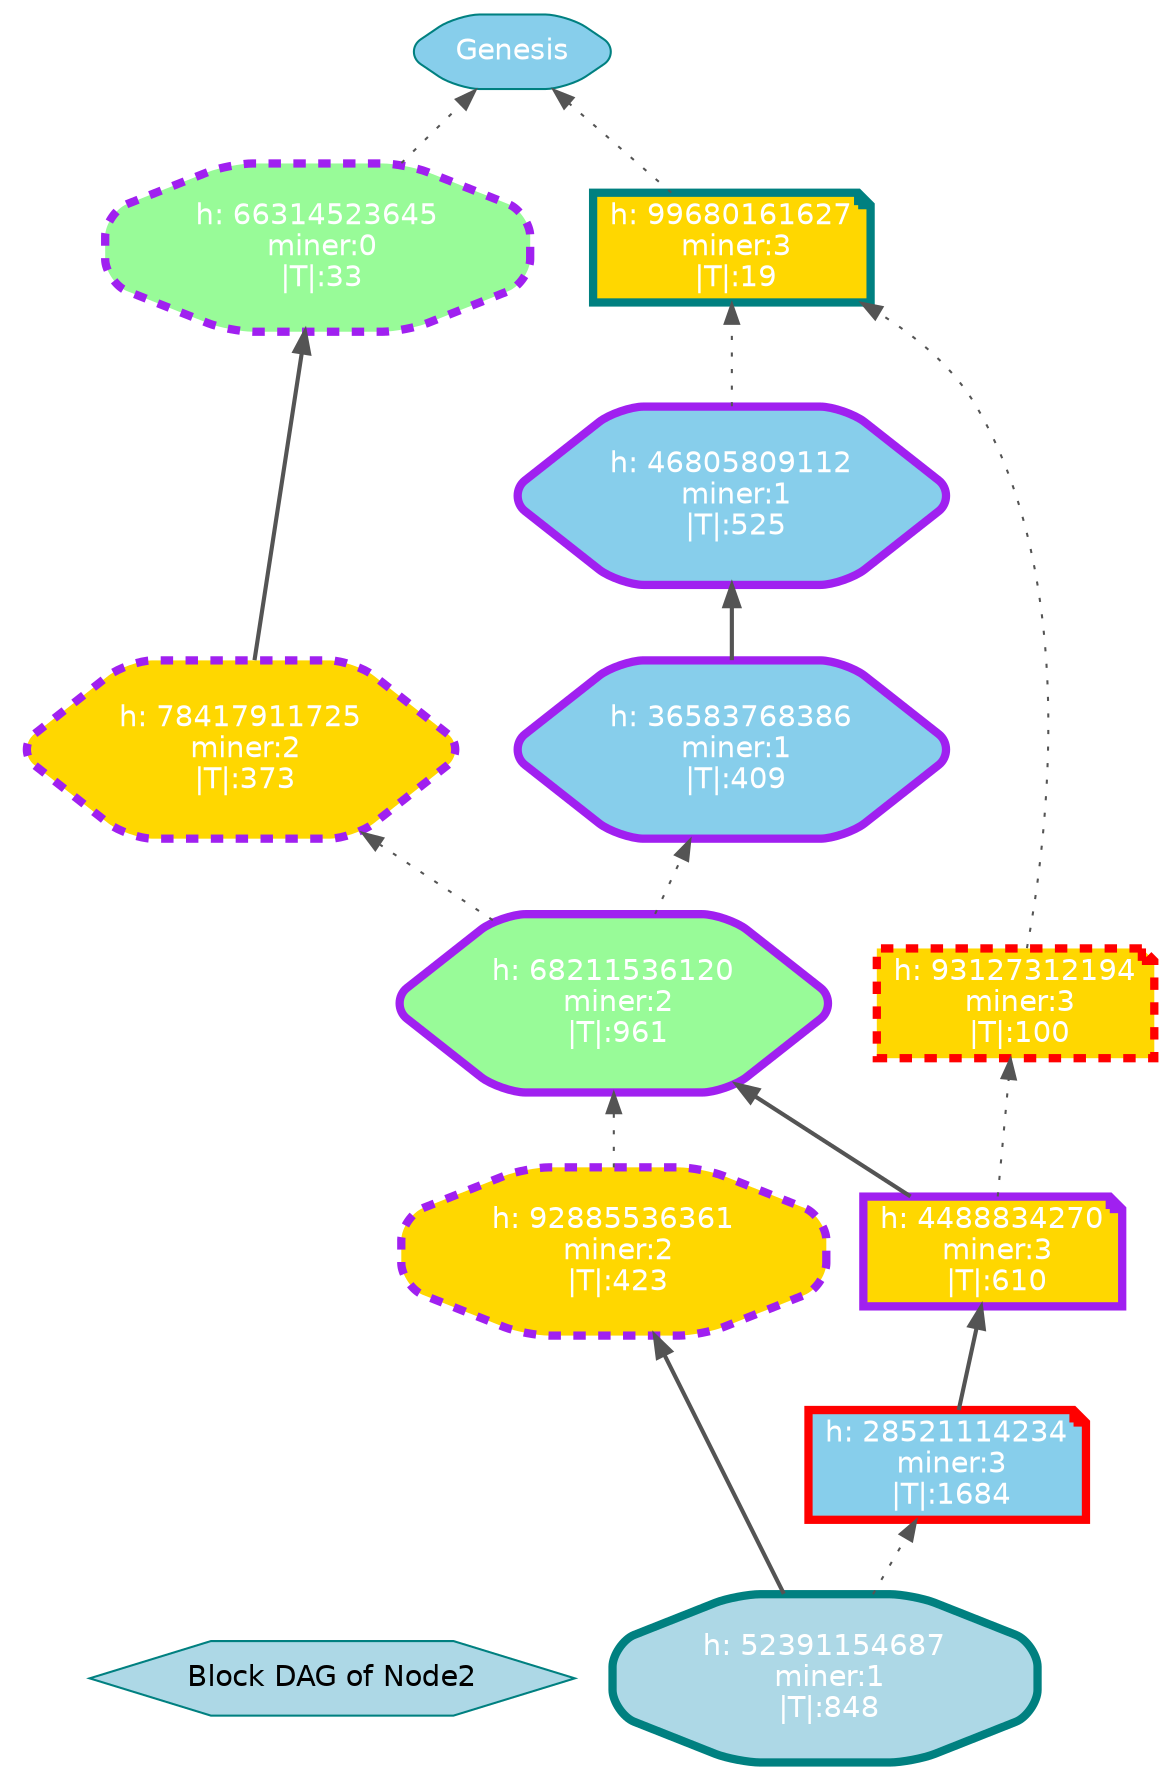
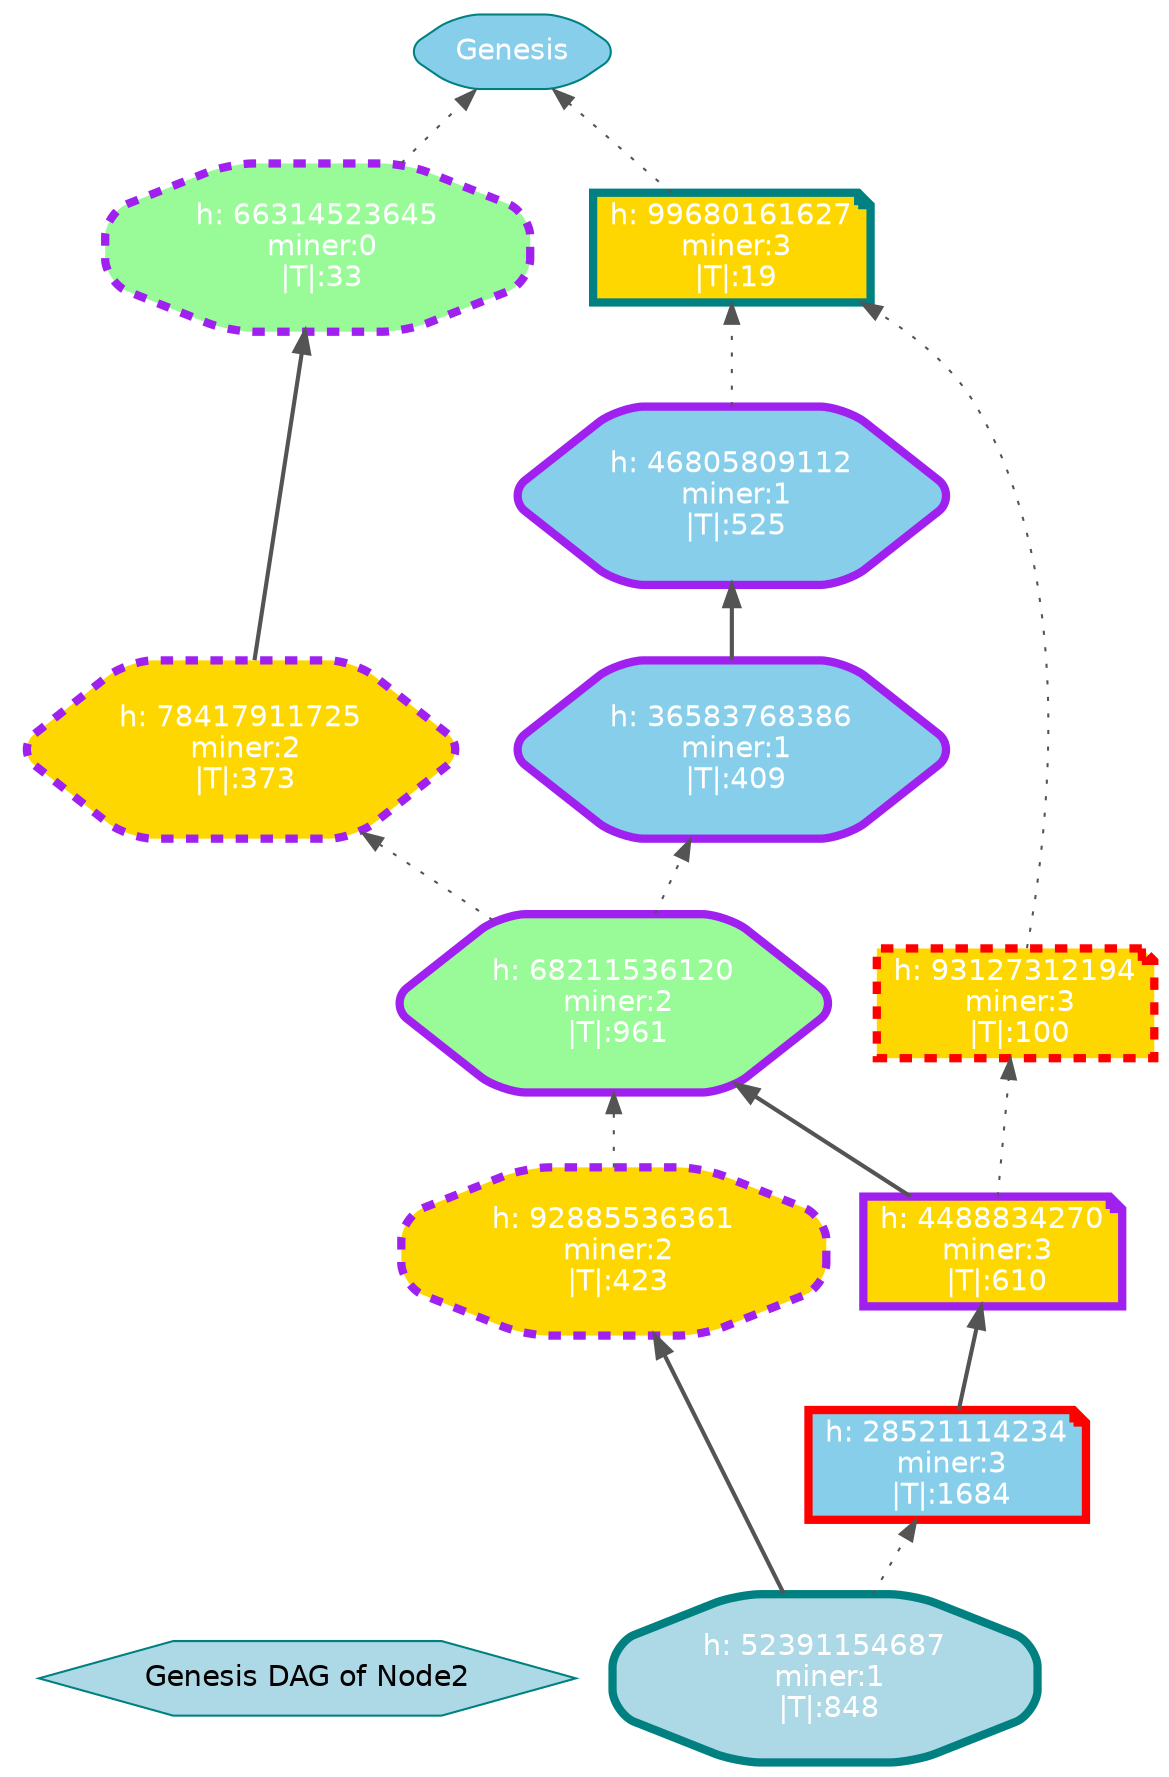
(332, 1678) -> (307, 1678)
